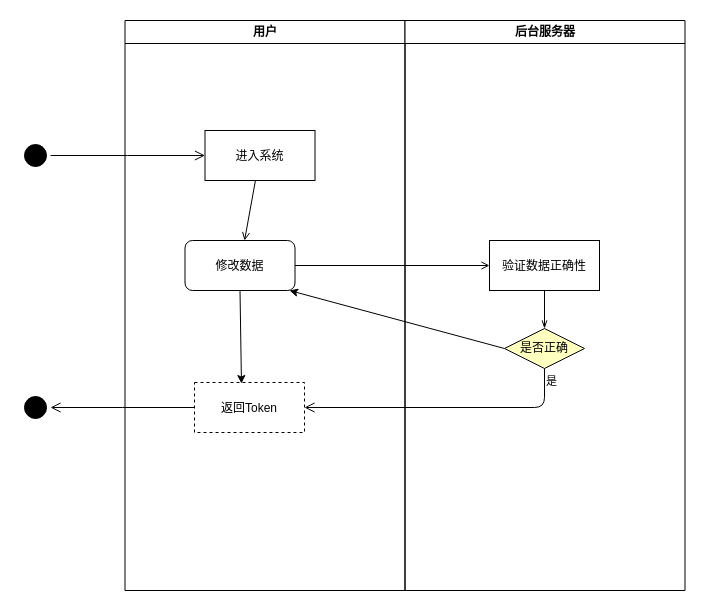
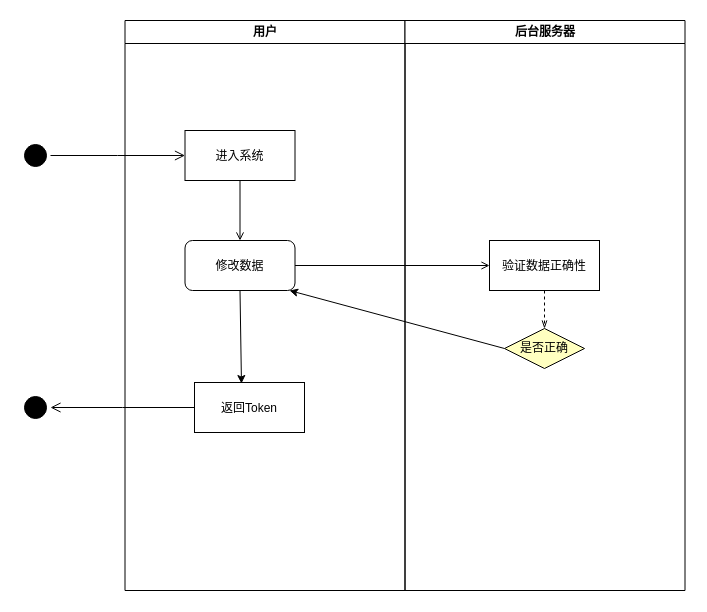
(260, 156) -> (240, 156)
(545, 309) -> (545, 309)
(250, 408) -> (250, 408)
(440, 408) -> none
